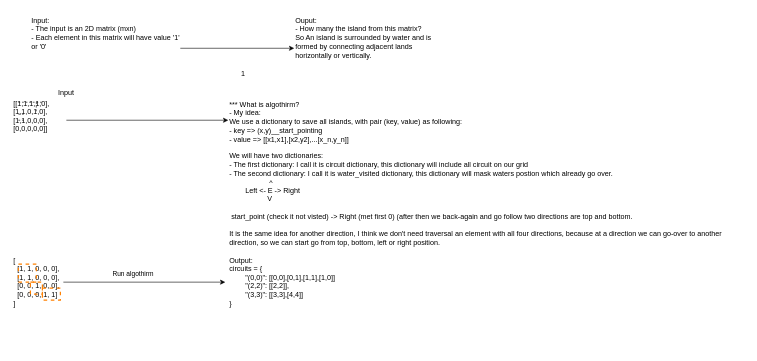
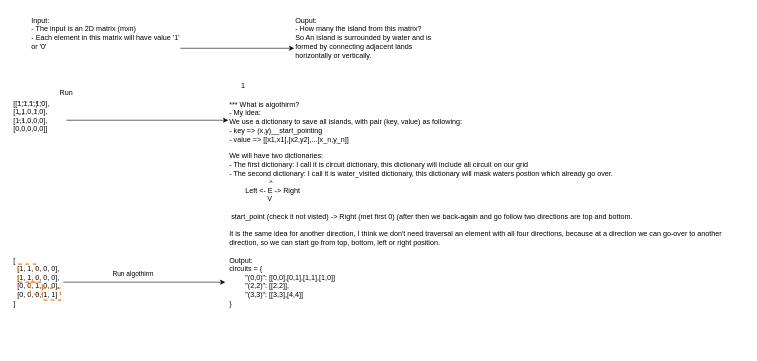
(243, 74) -> (243, 86)
(66, 93) -> (66, 93)
